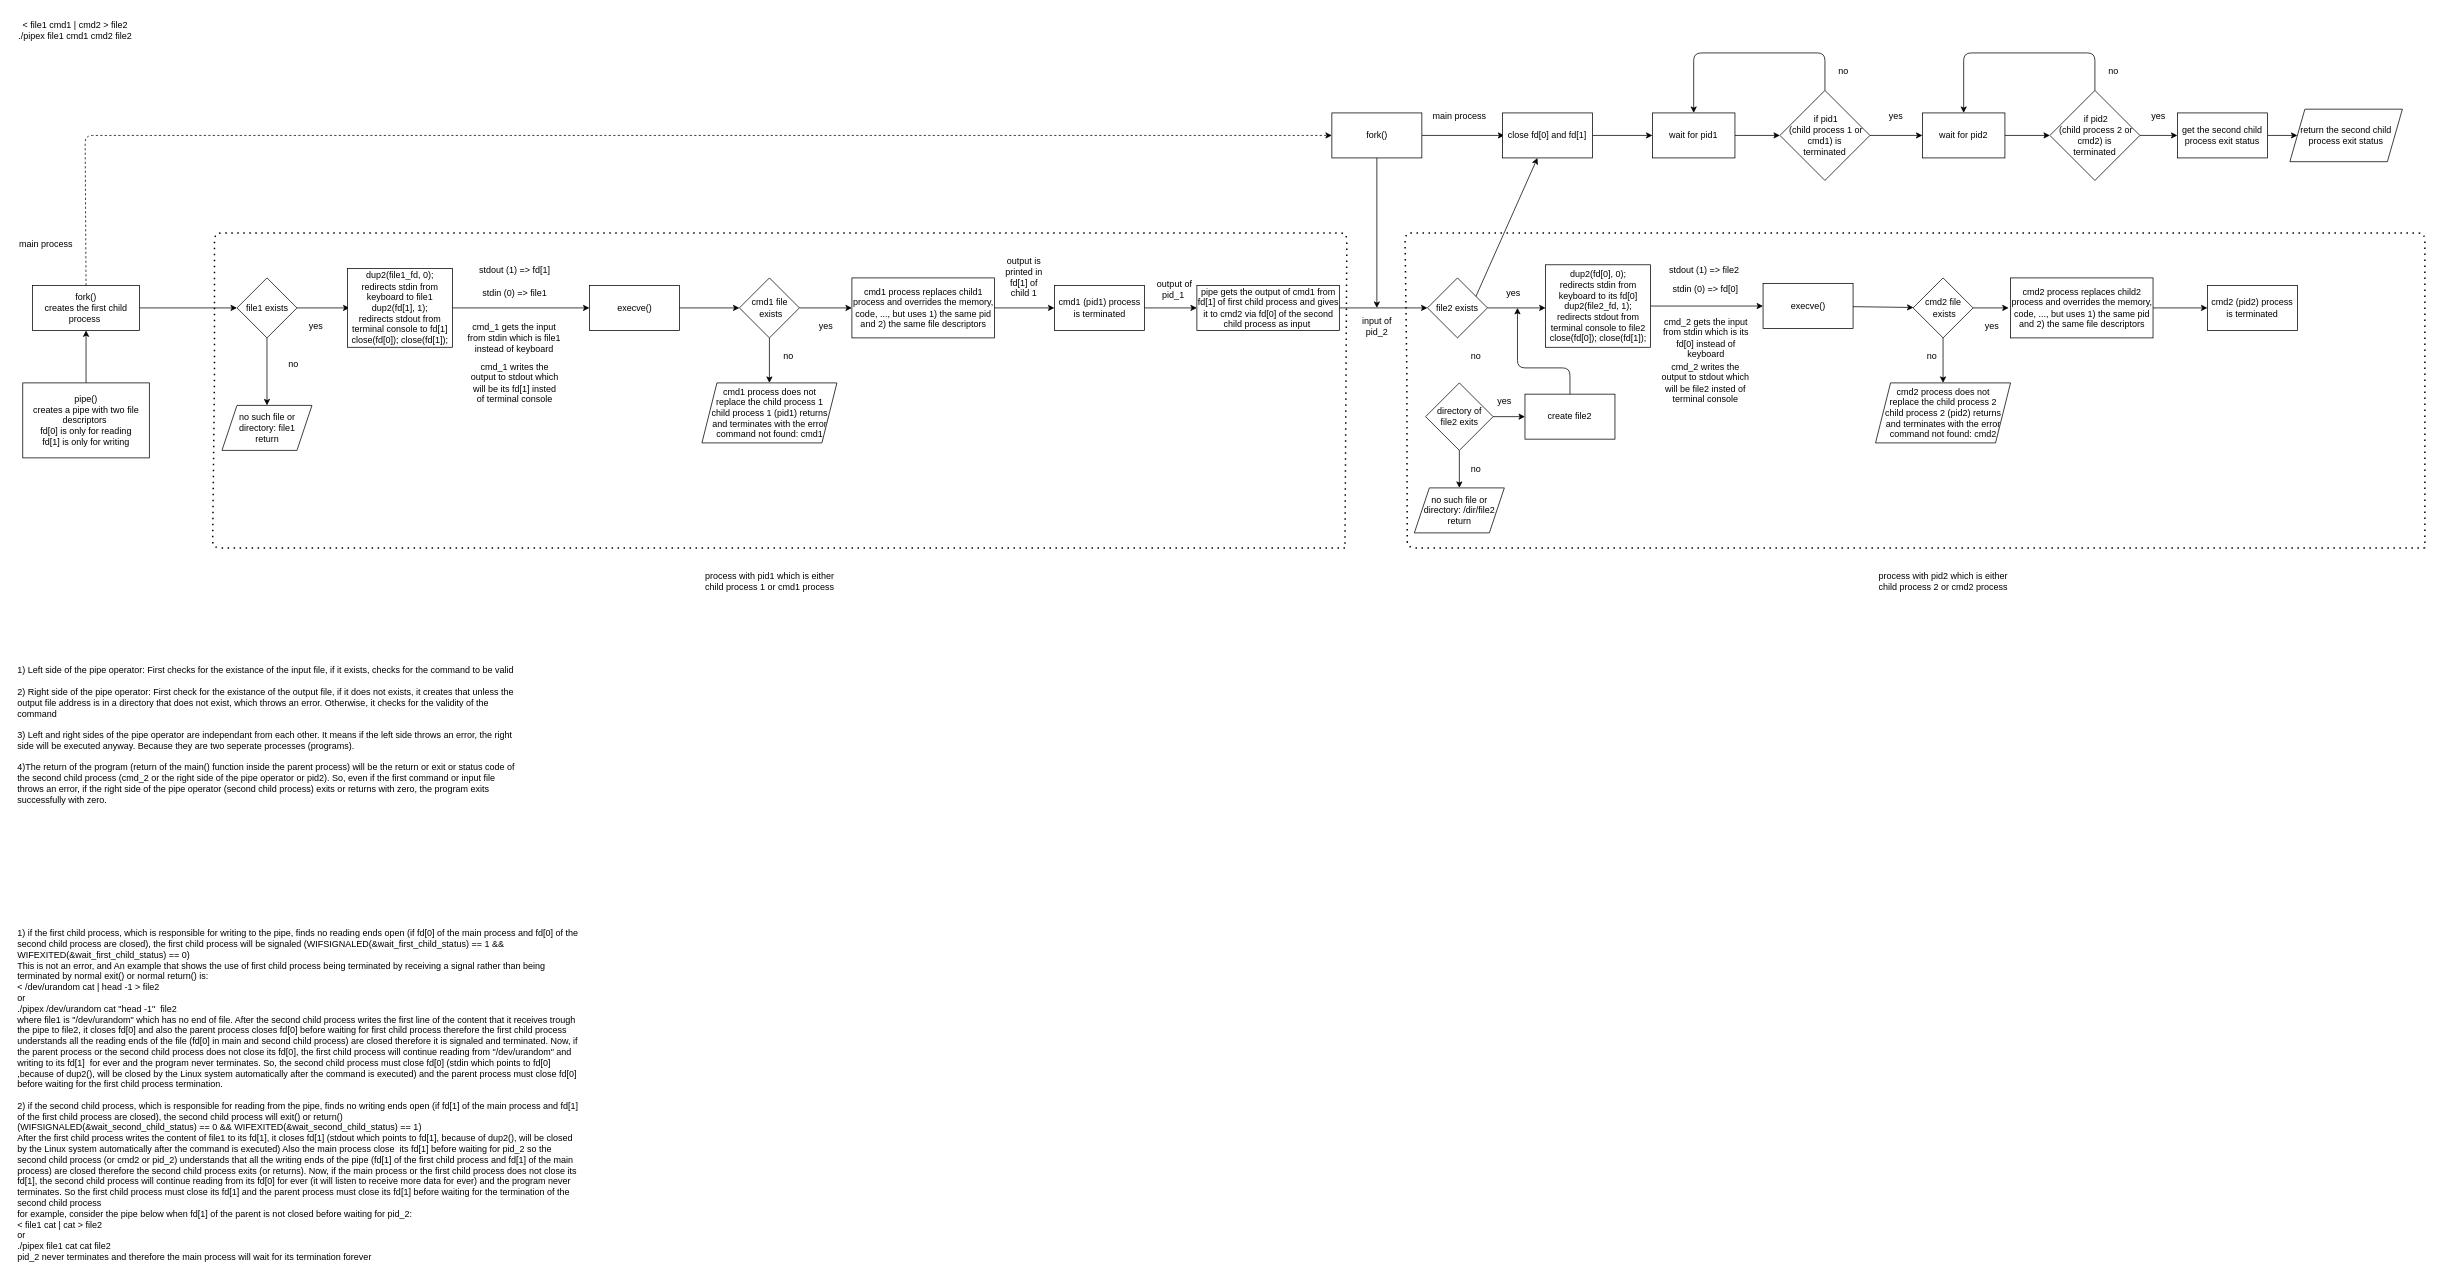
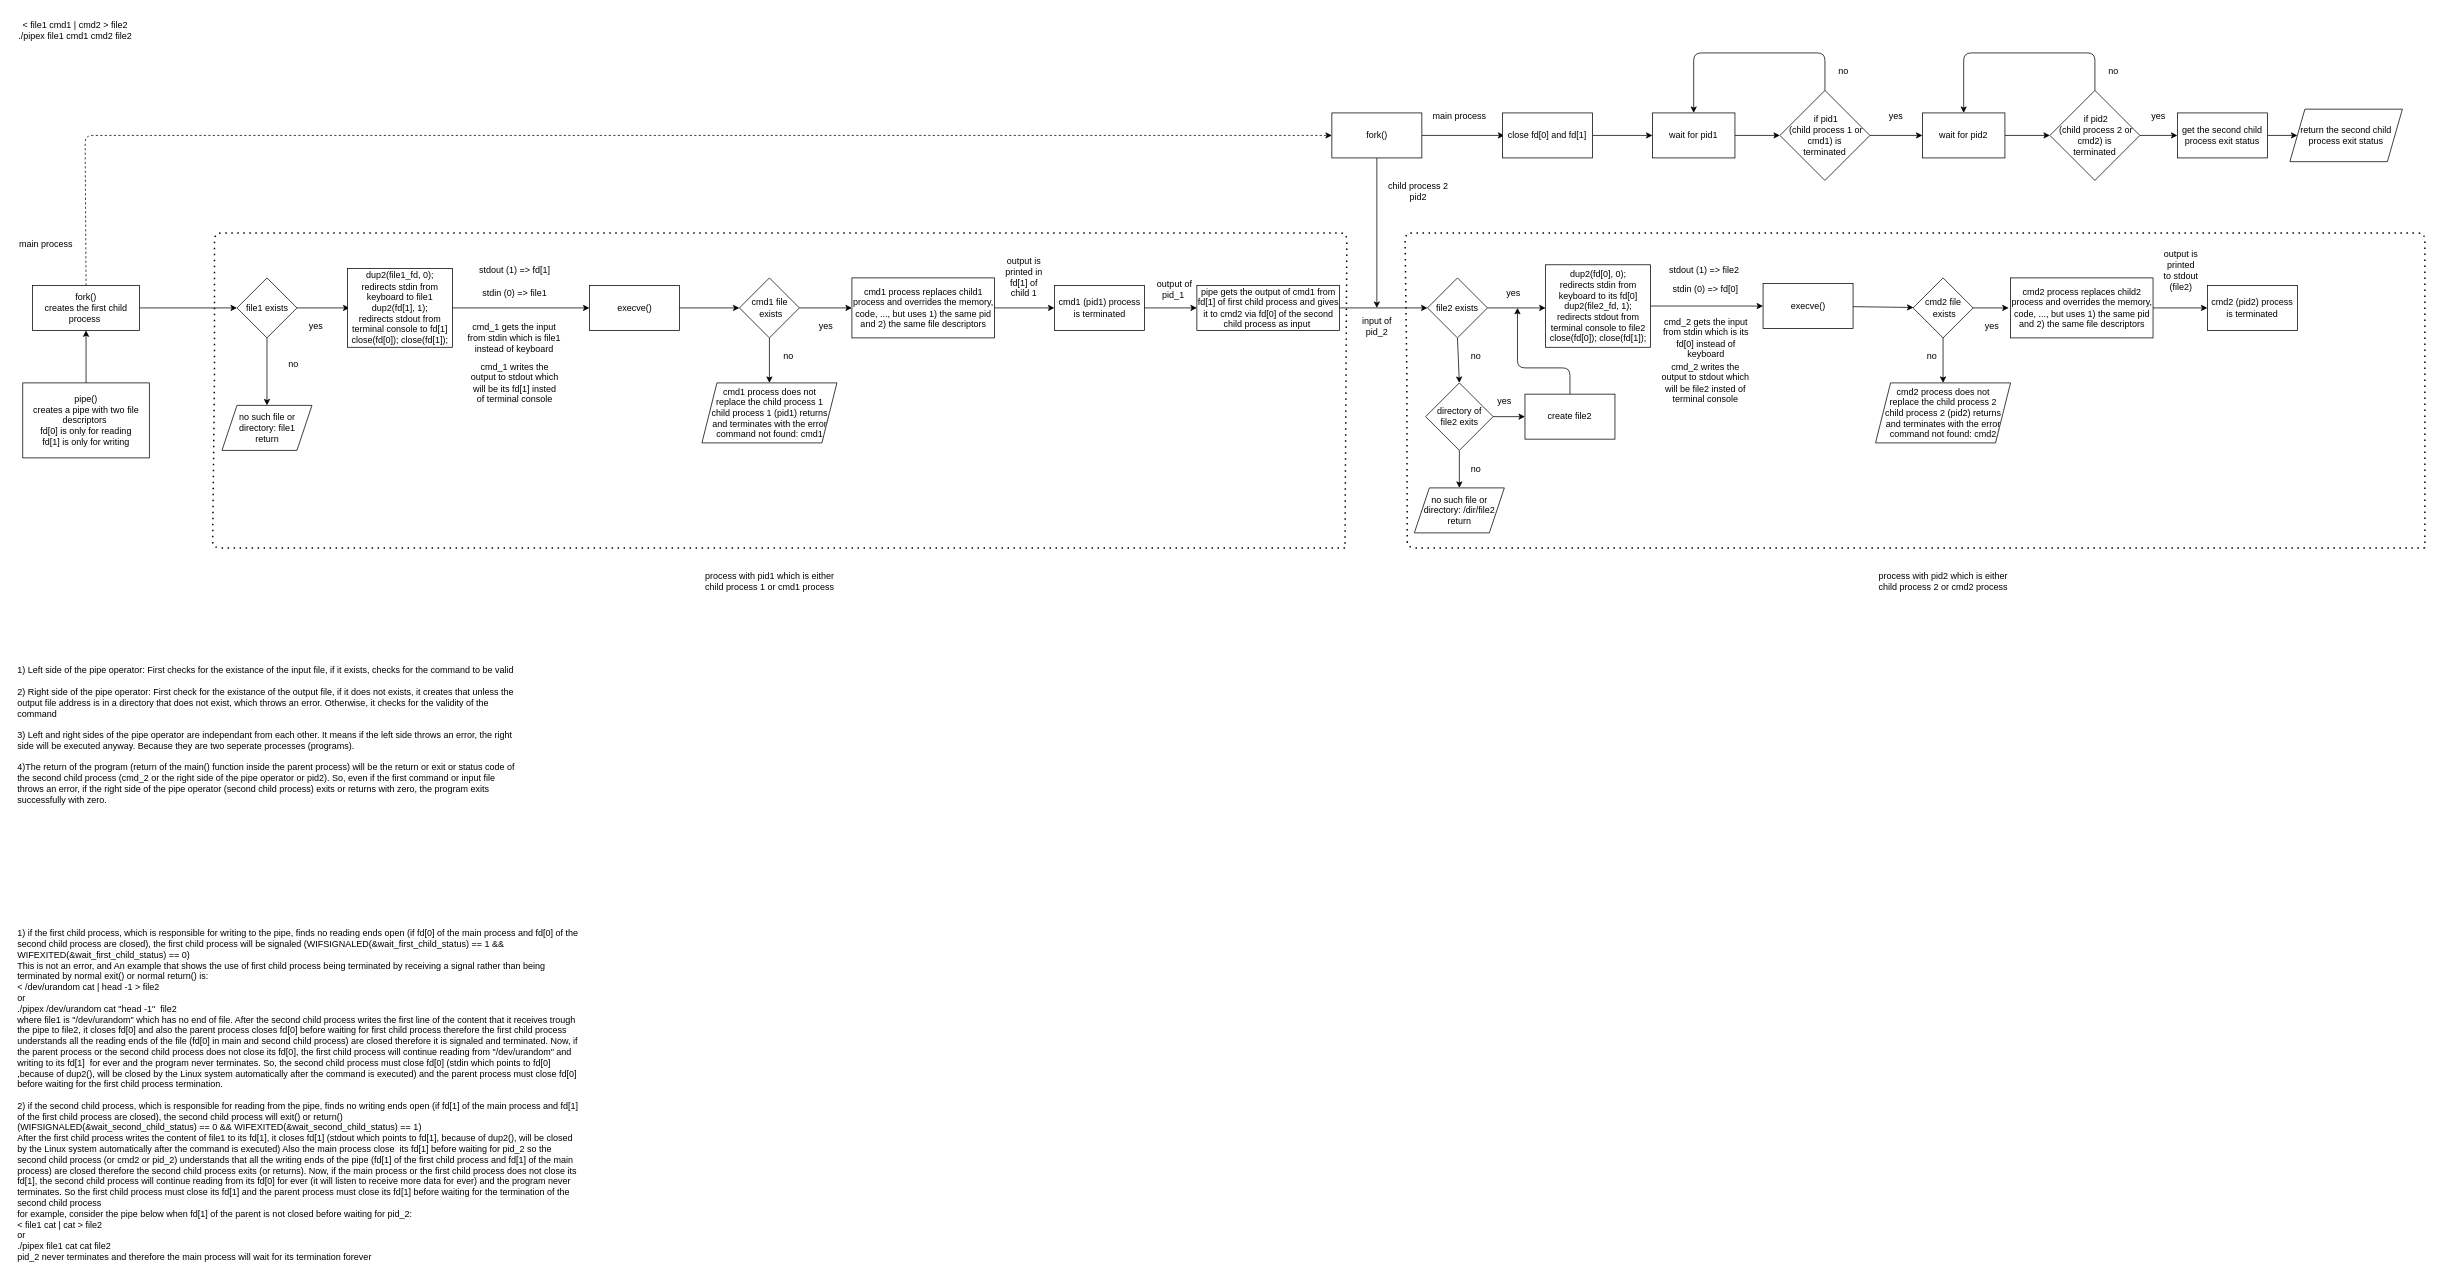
none -> (1418, 192)
(1506, 230) -> (1458, 358)
none -> (2181, 270)
